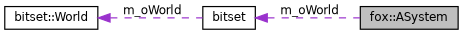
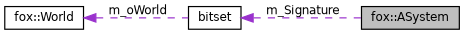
(308, 11) -> (301, 11)
(51, 18) -> (44, 18)
